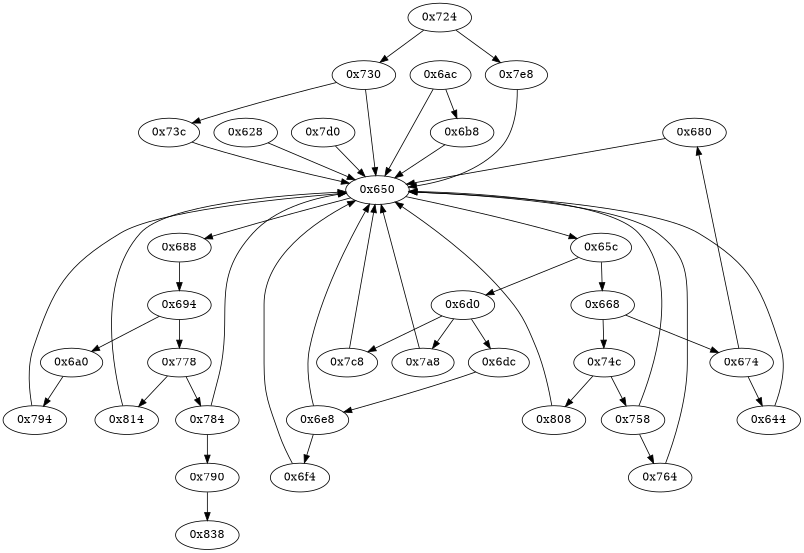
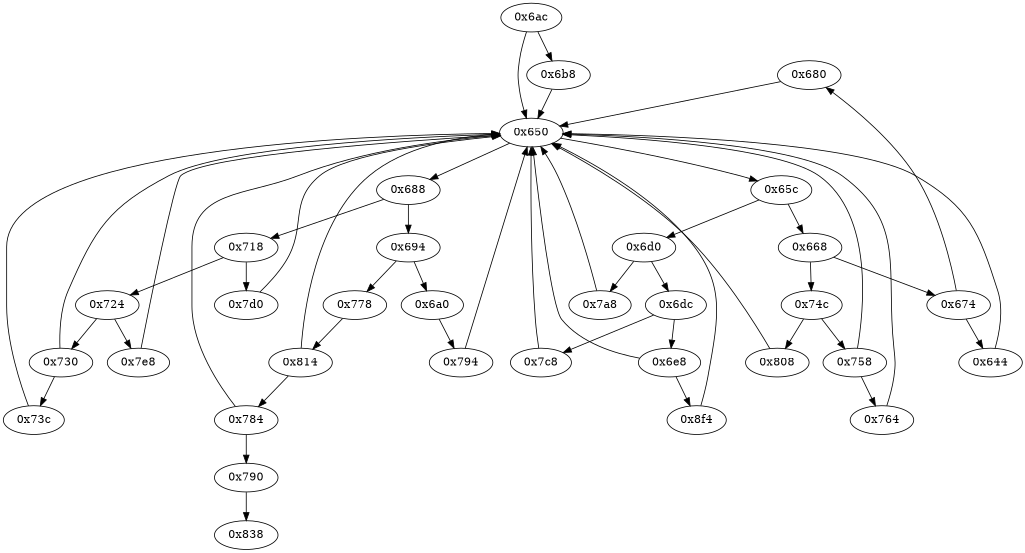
(246, 133) -> none
none -> (246, 248)
(409, 332) -> (612, 332)
(192, 388) -> (276, 388)
(300, 478) -> (697, 420)
